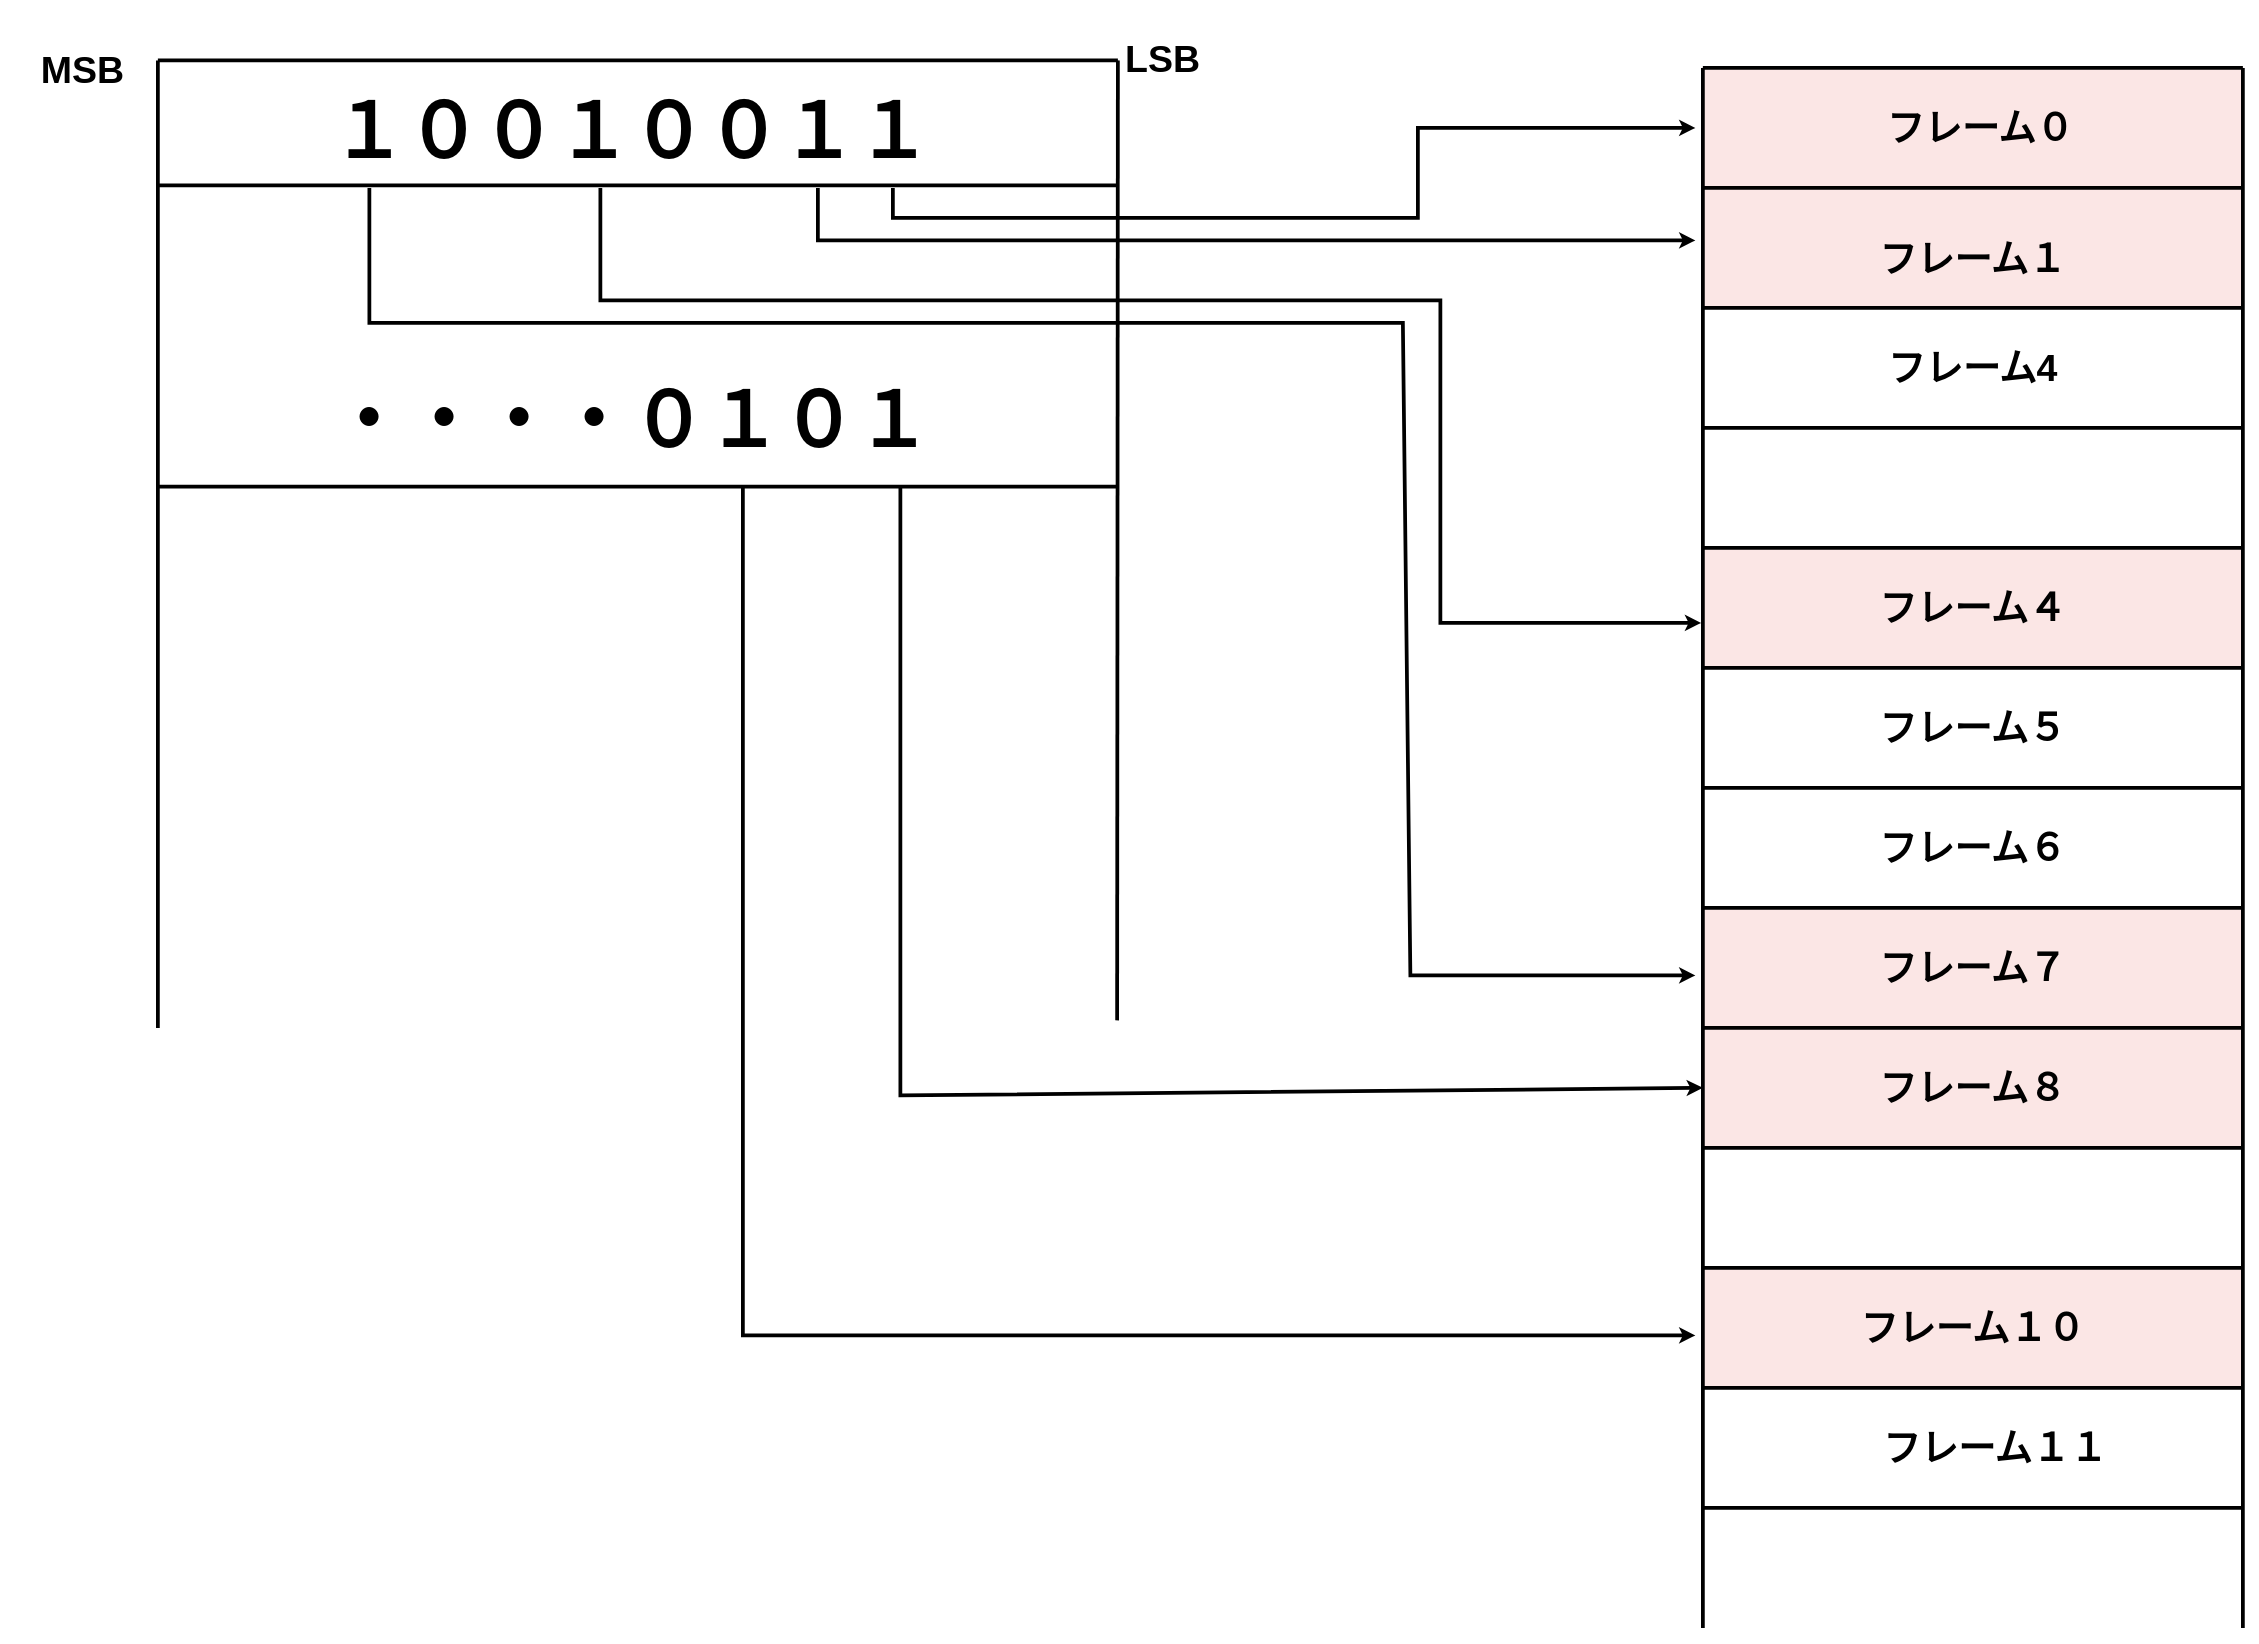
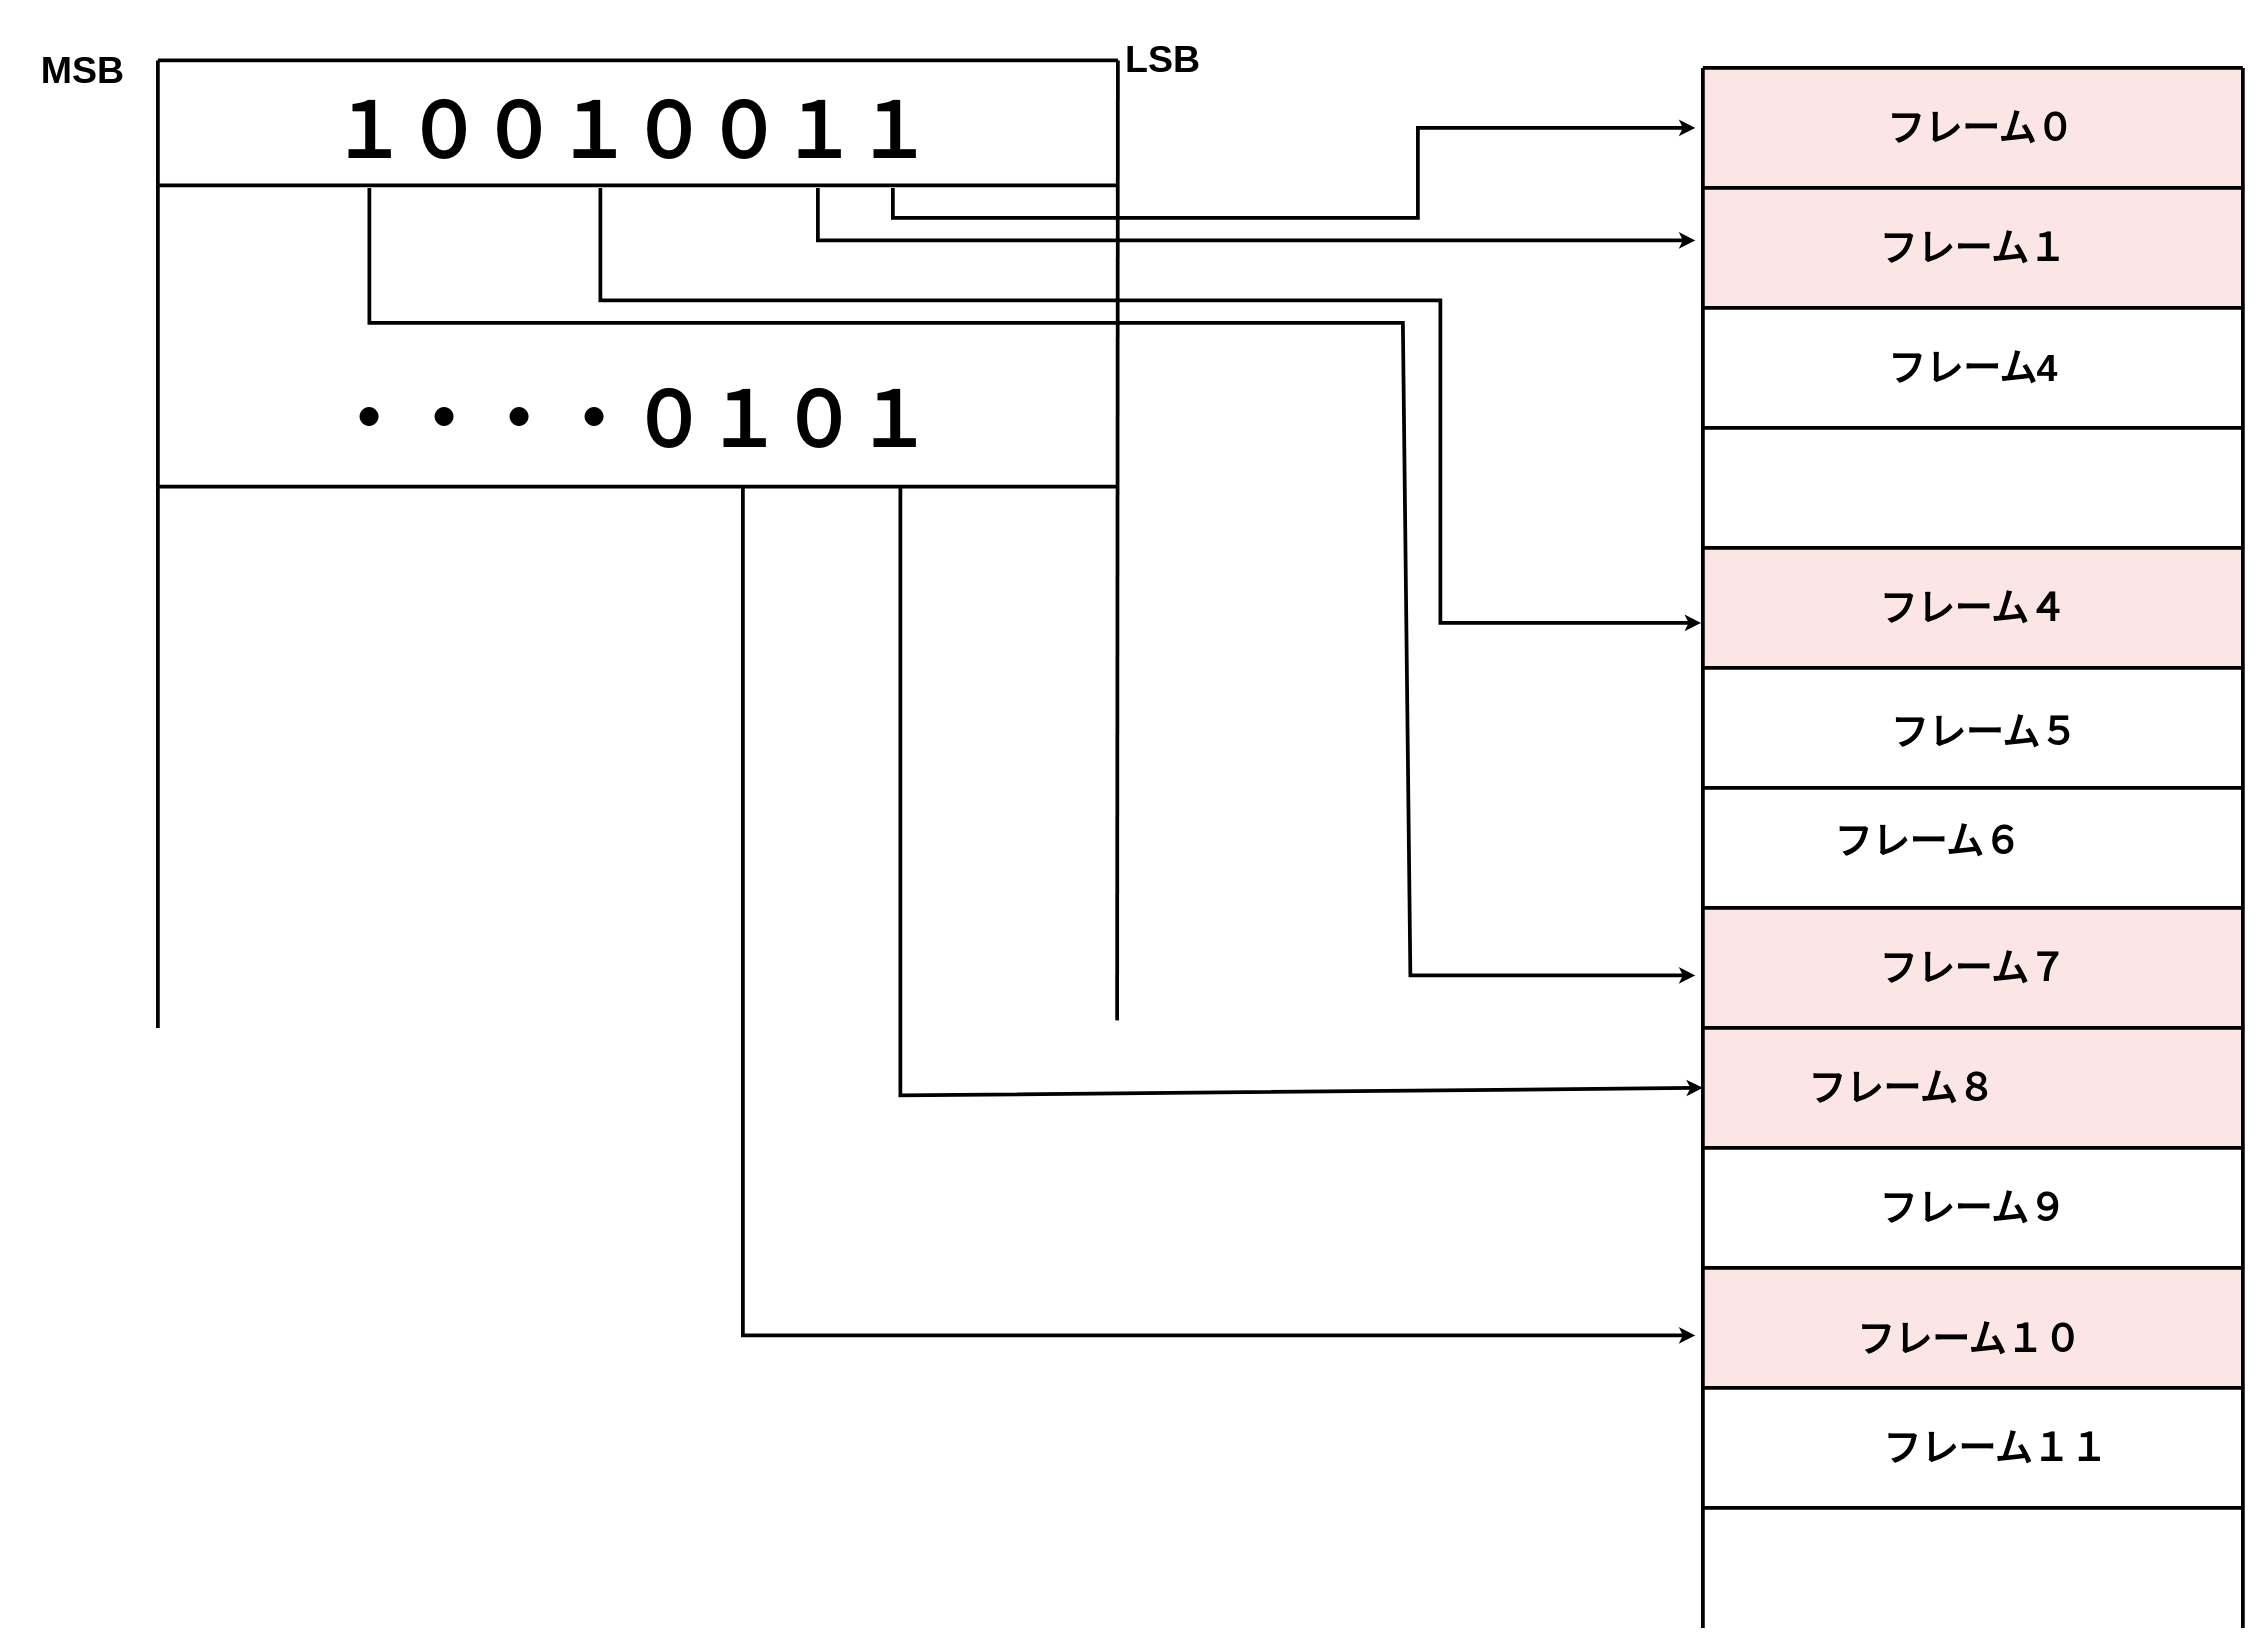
(1973, 259) -> (1973, 248)
(1973, 728) -> (1984, 732)
(1973, 848) -> (1928, 840)
(1973, 1088) -> (1902, 1088)
none -> (1973, 1208)
(1973, 1328) -> (1969, 1339)
